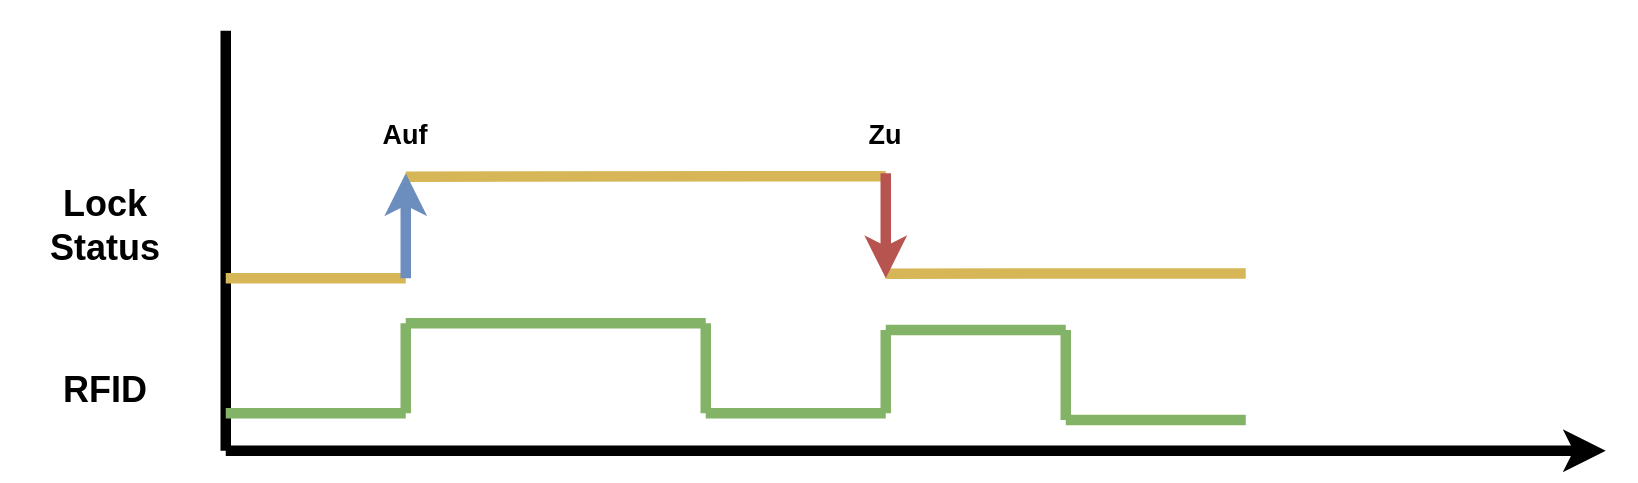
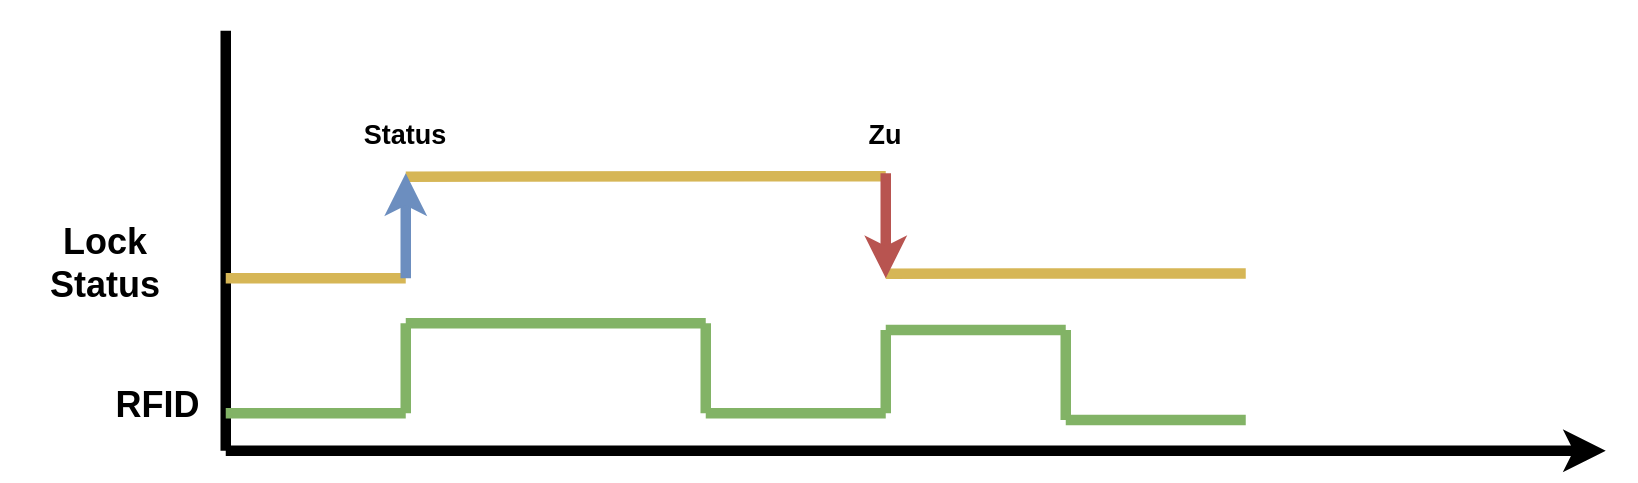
(406, 136) -> (406, 136)
(106, 226) -> (106, 263)
(106, 391) -> (158, 406)
